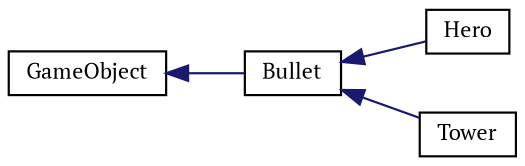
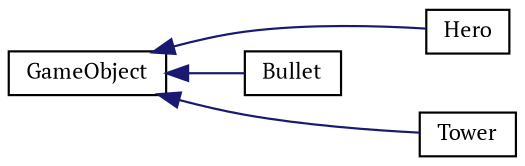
(395, 49) -> (299, 27)
(391, 108) -> (299, 123)
